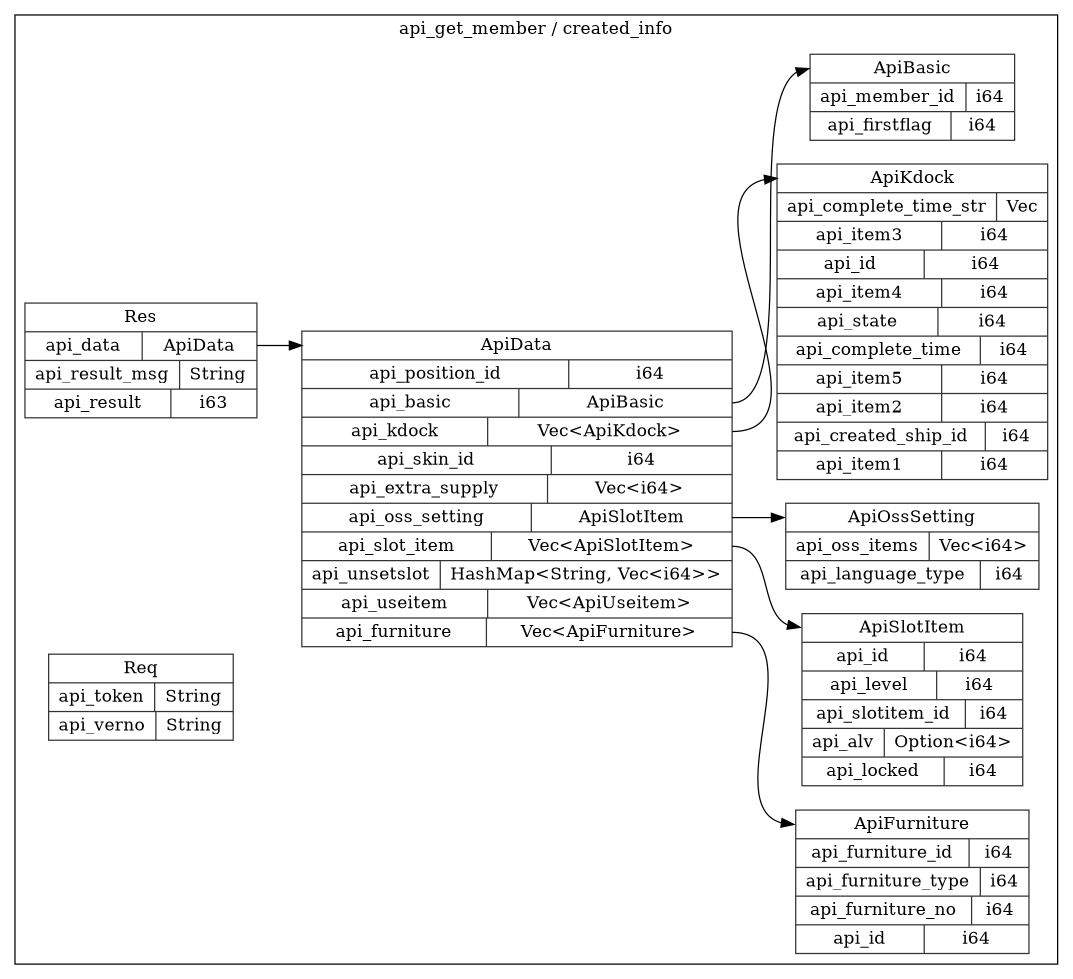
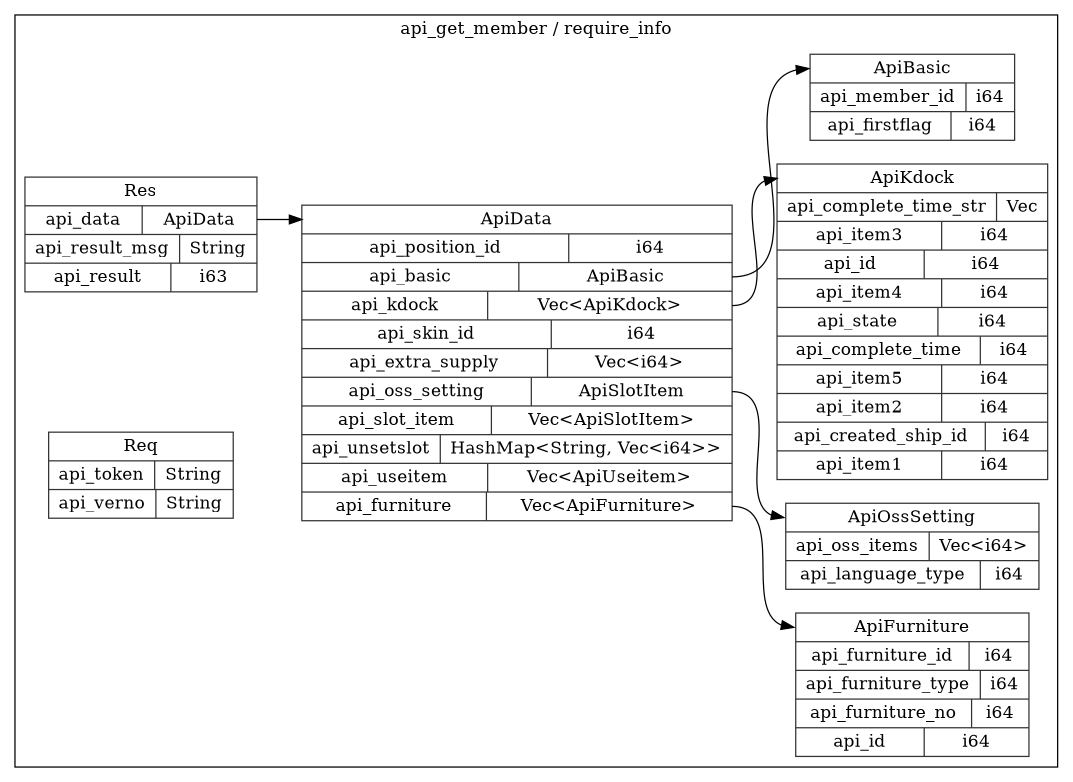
(536, 29) -> (536, 29)
(912, 700) -> none
